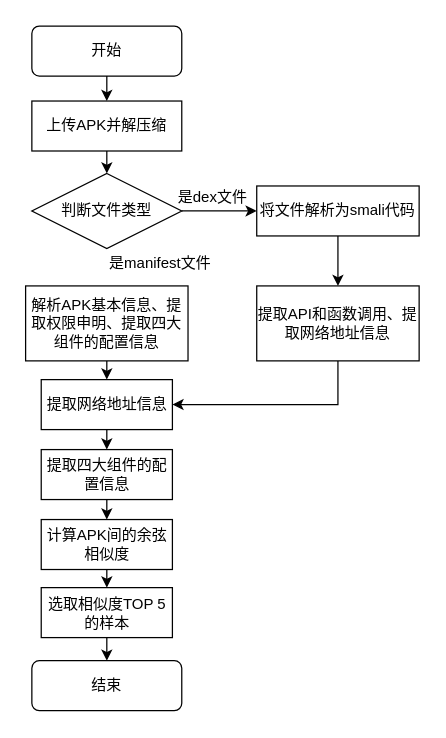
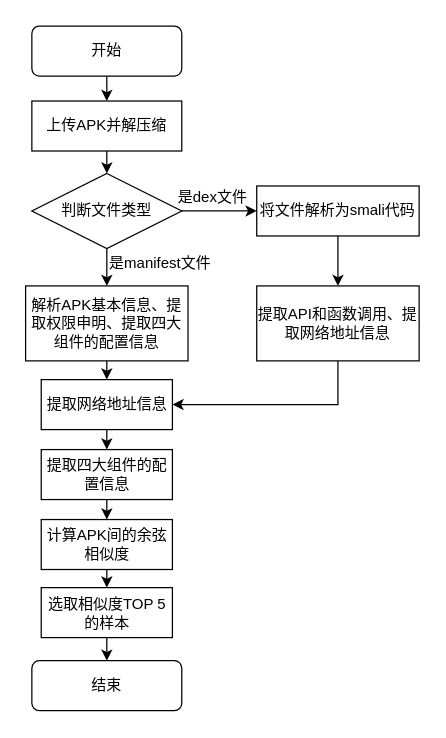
none -> (107, 262)
